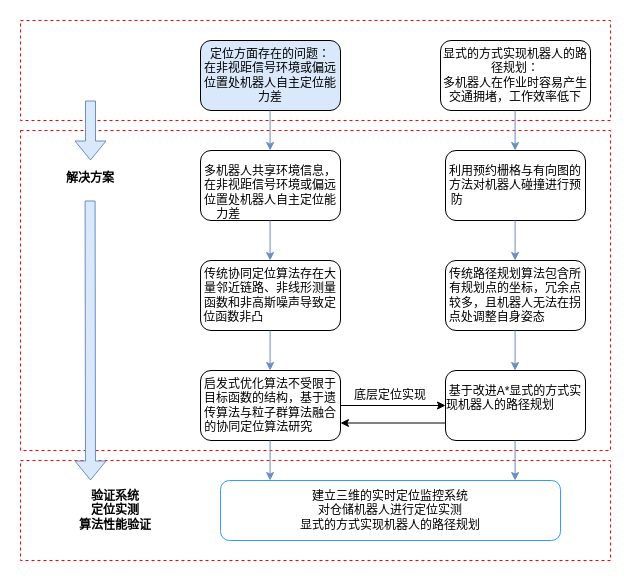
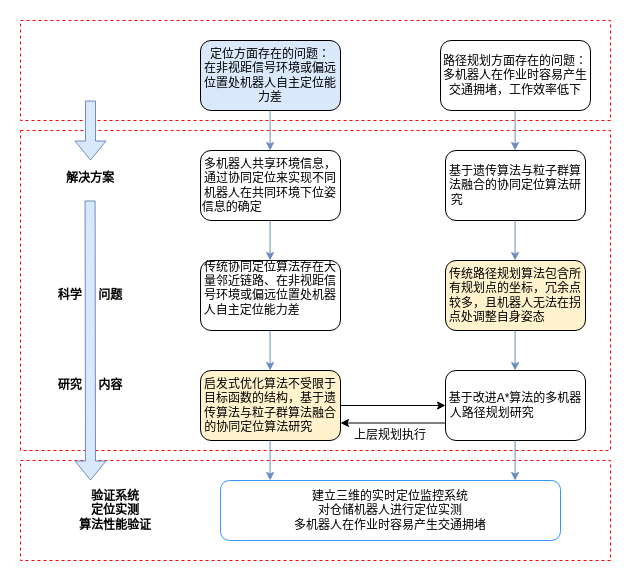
(516, 76) -> (516, 76)
(271, 186) -> (271, 186)
(516, 186) -> (516, 186)
none -> (91, 296)
(271, 296) -> (271, 296)
(516, 296) -> (516, 296)
none -> (91, 386)
(391, 396) -> none
(271, 406) -> (271, 406)
(516, 406) -> (516, 406)
none -> (391, 436)
(391, 511) -> (391, 511)
